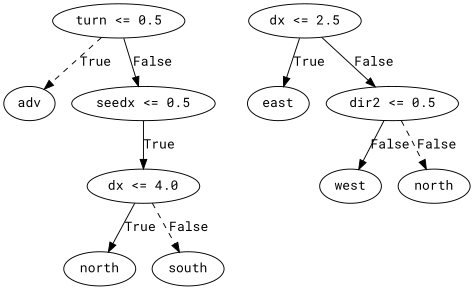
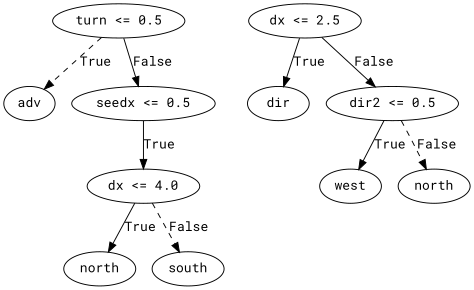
(278, 104) -> (278, 104)
(390, 145) -> (390, 145)
